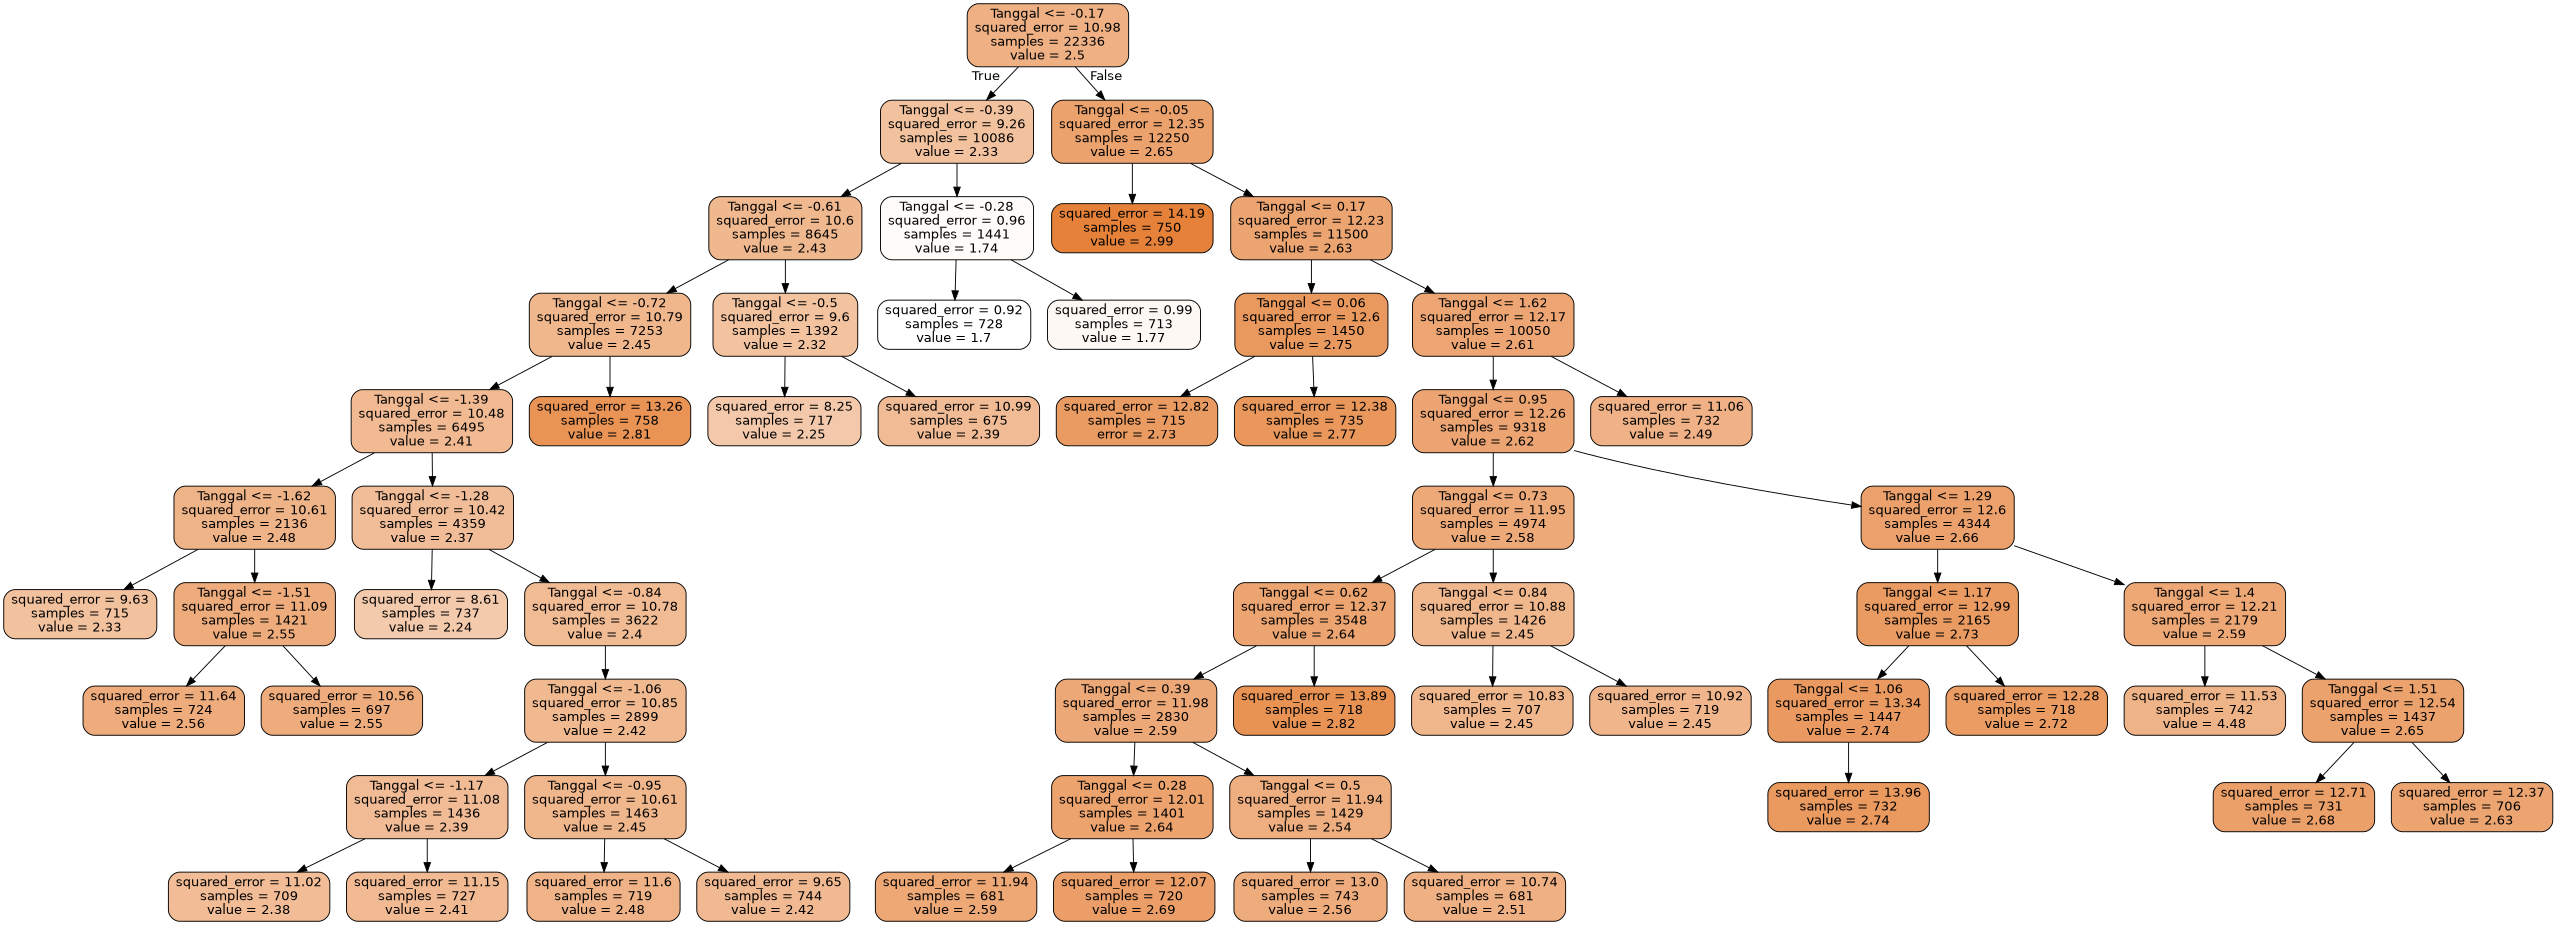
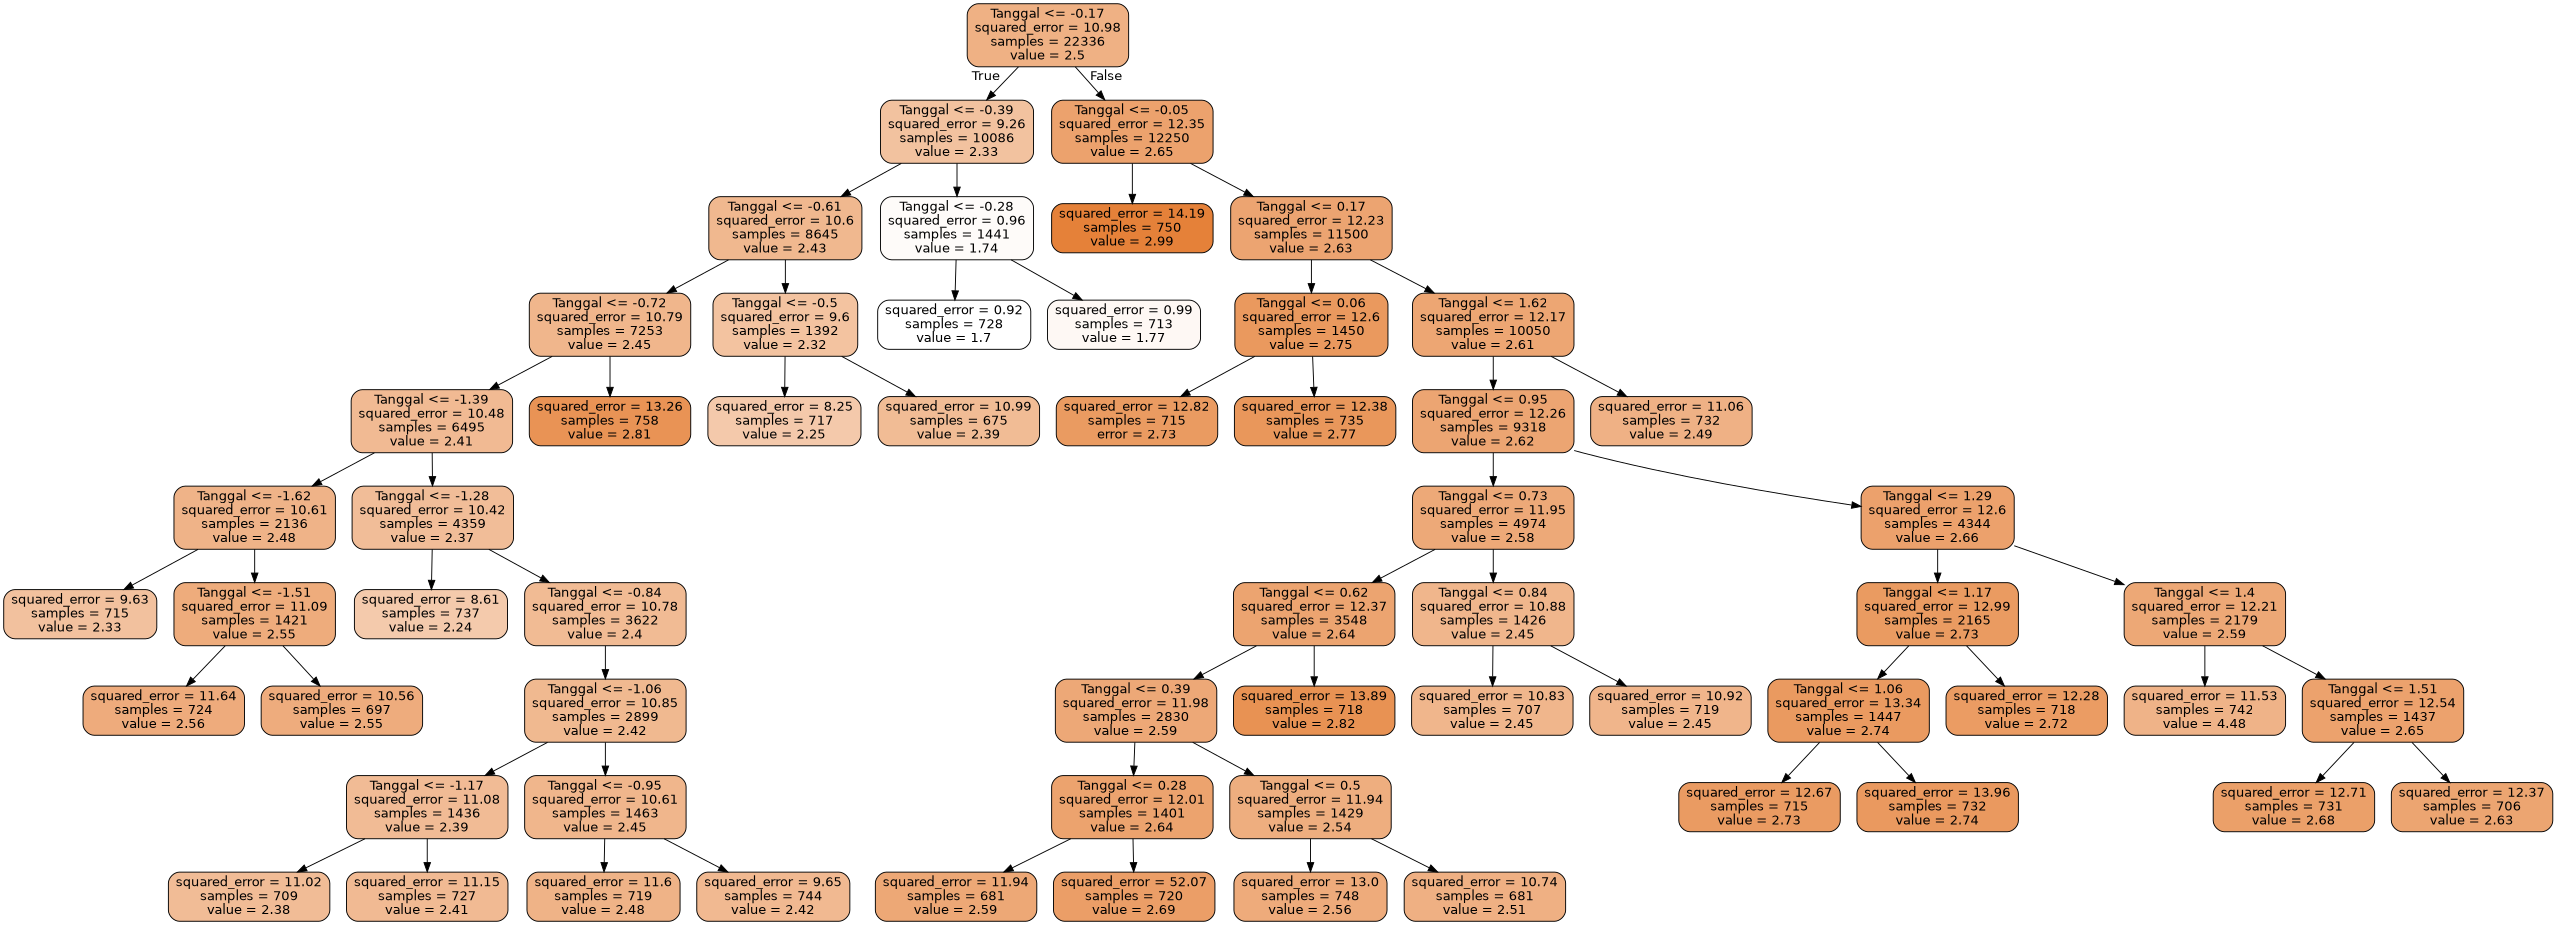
none -> (1760, 807)
(1134, 897) -> (1134, 897)
(1310, 897) -> (1310, 897)
